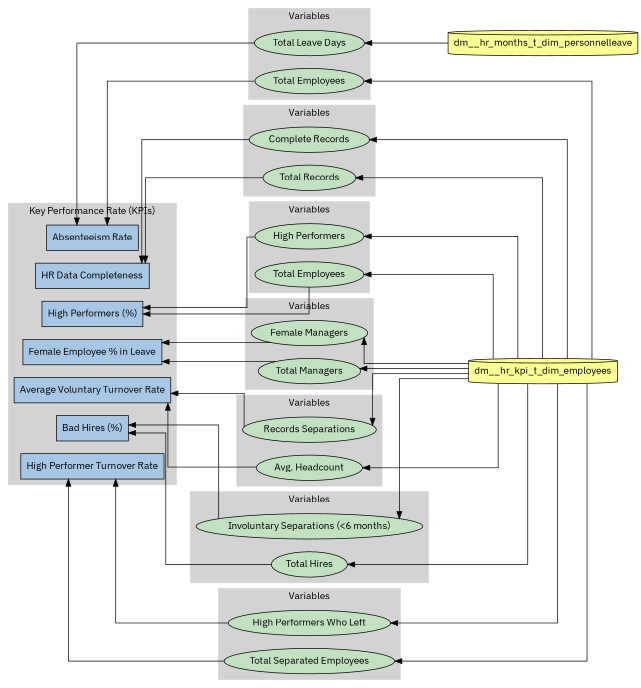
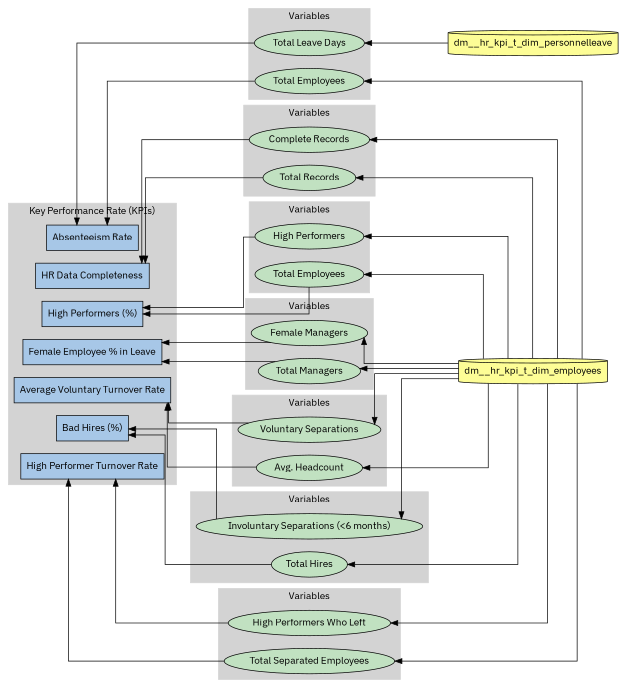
(543, 43) -> (533, 43)
(309, 430) -> (309, 430)
